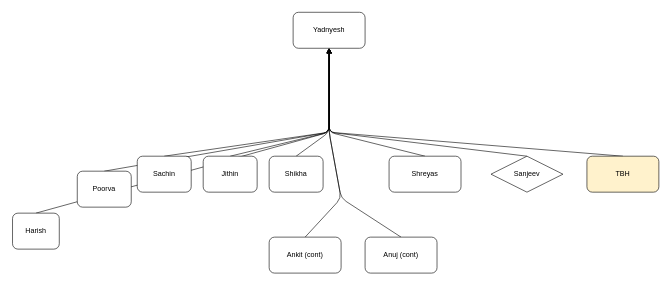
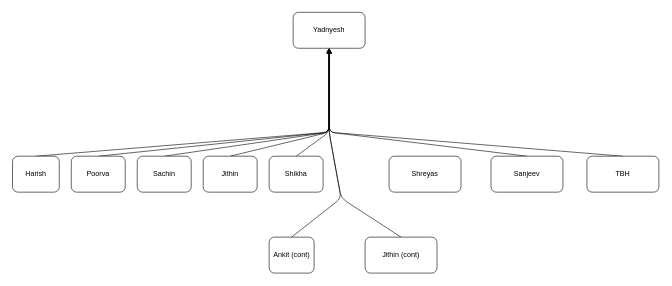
(382, 146) -> none
(527, 174) -> (527, 174)
(623, 174) -> (623, 174)
(104, 189) -> (98, 174)
(36, 231) -> (36, 174)
(305, 255) -> (292, 255)
(401, 255) -> (401, 255)
